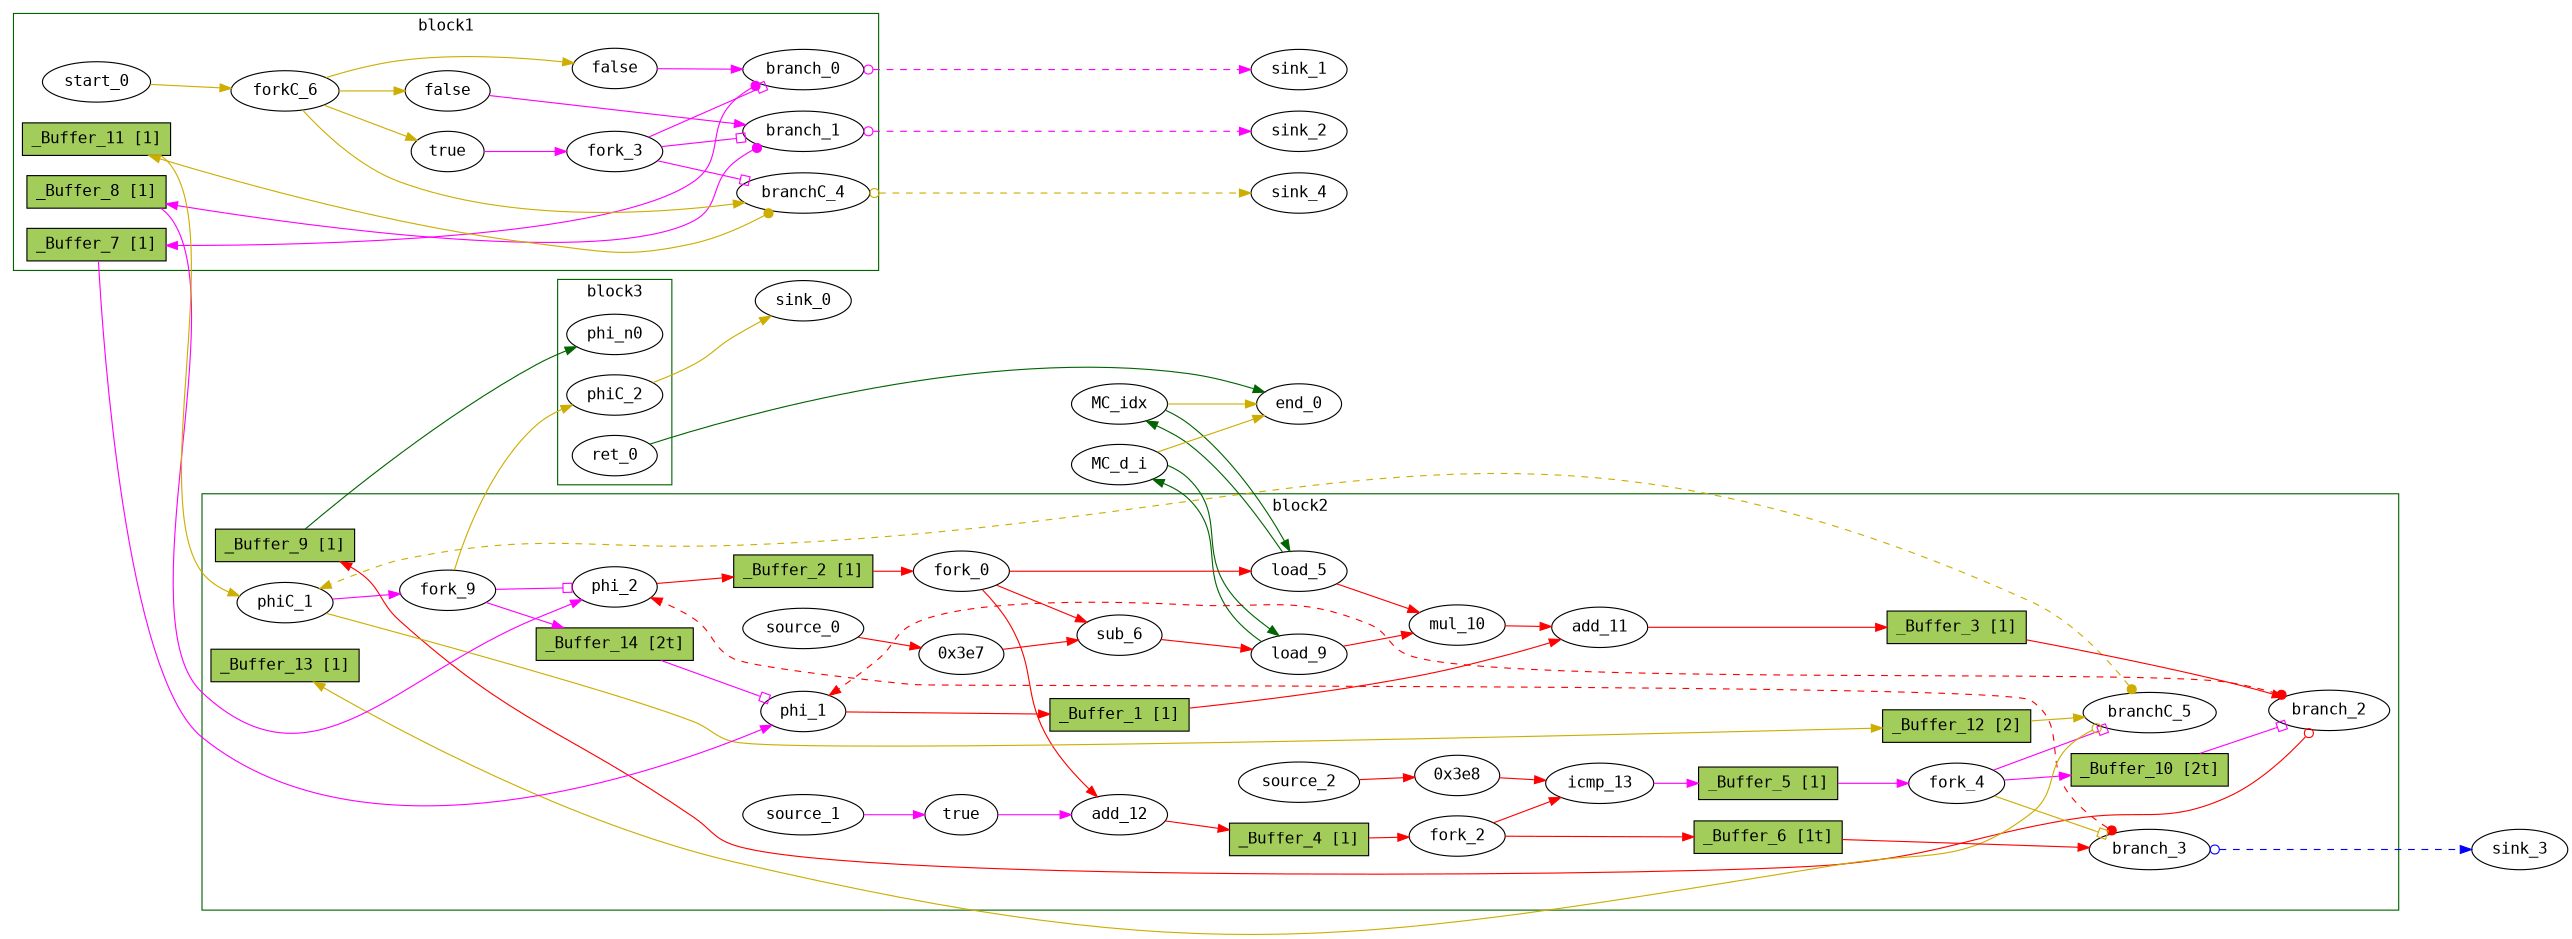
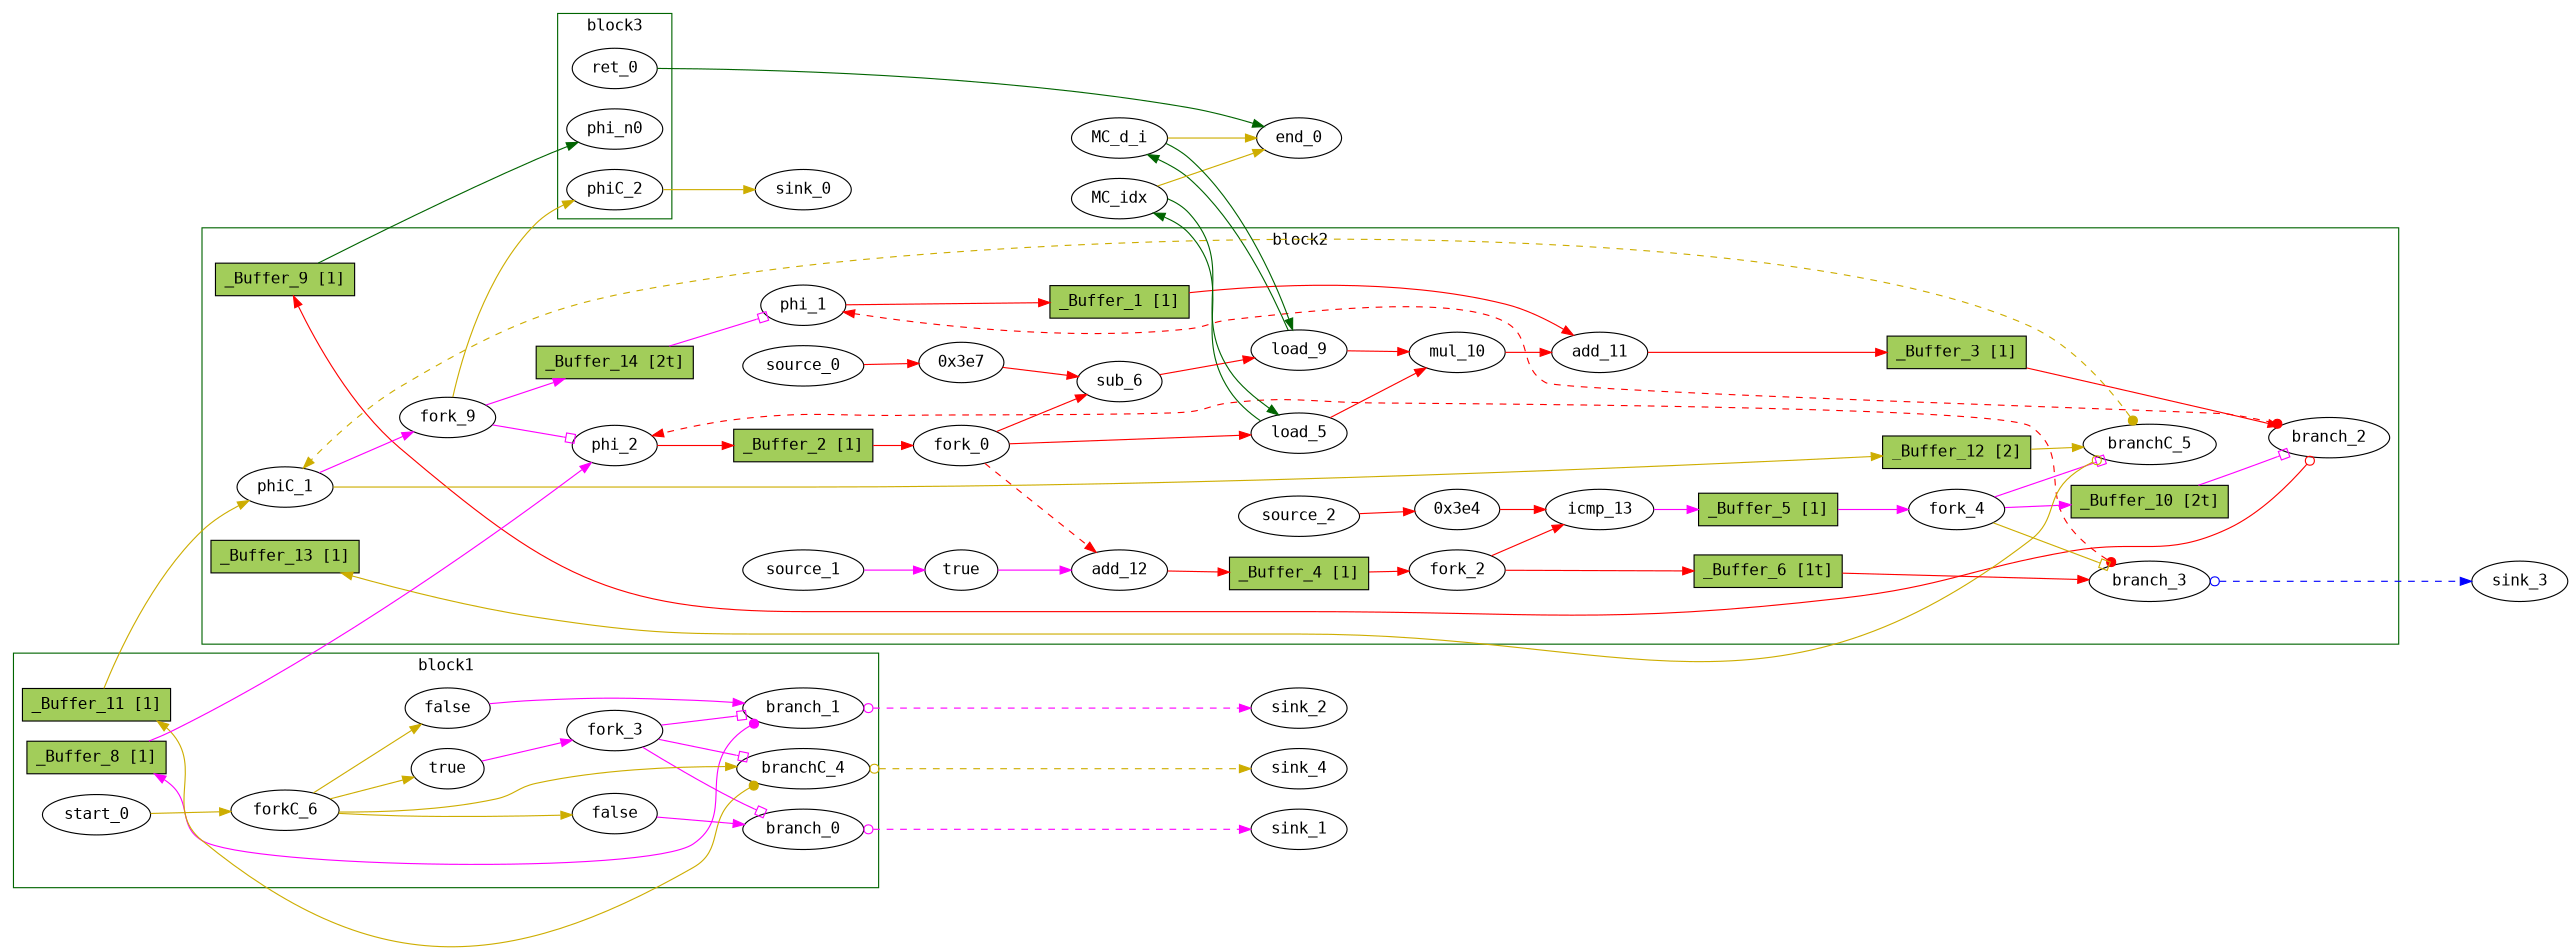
(97, 245) -> none
(1032, 697) -> (1036, 504)
(1457, 775) -> (1457, 509)
